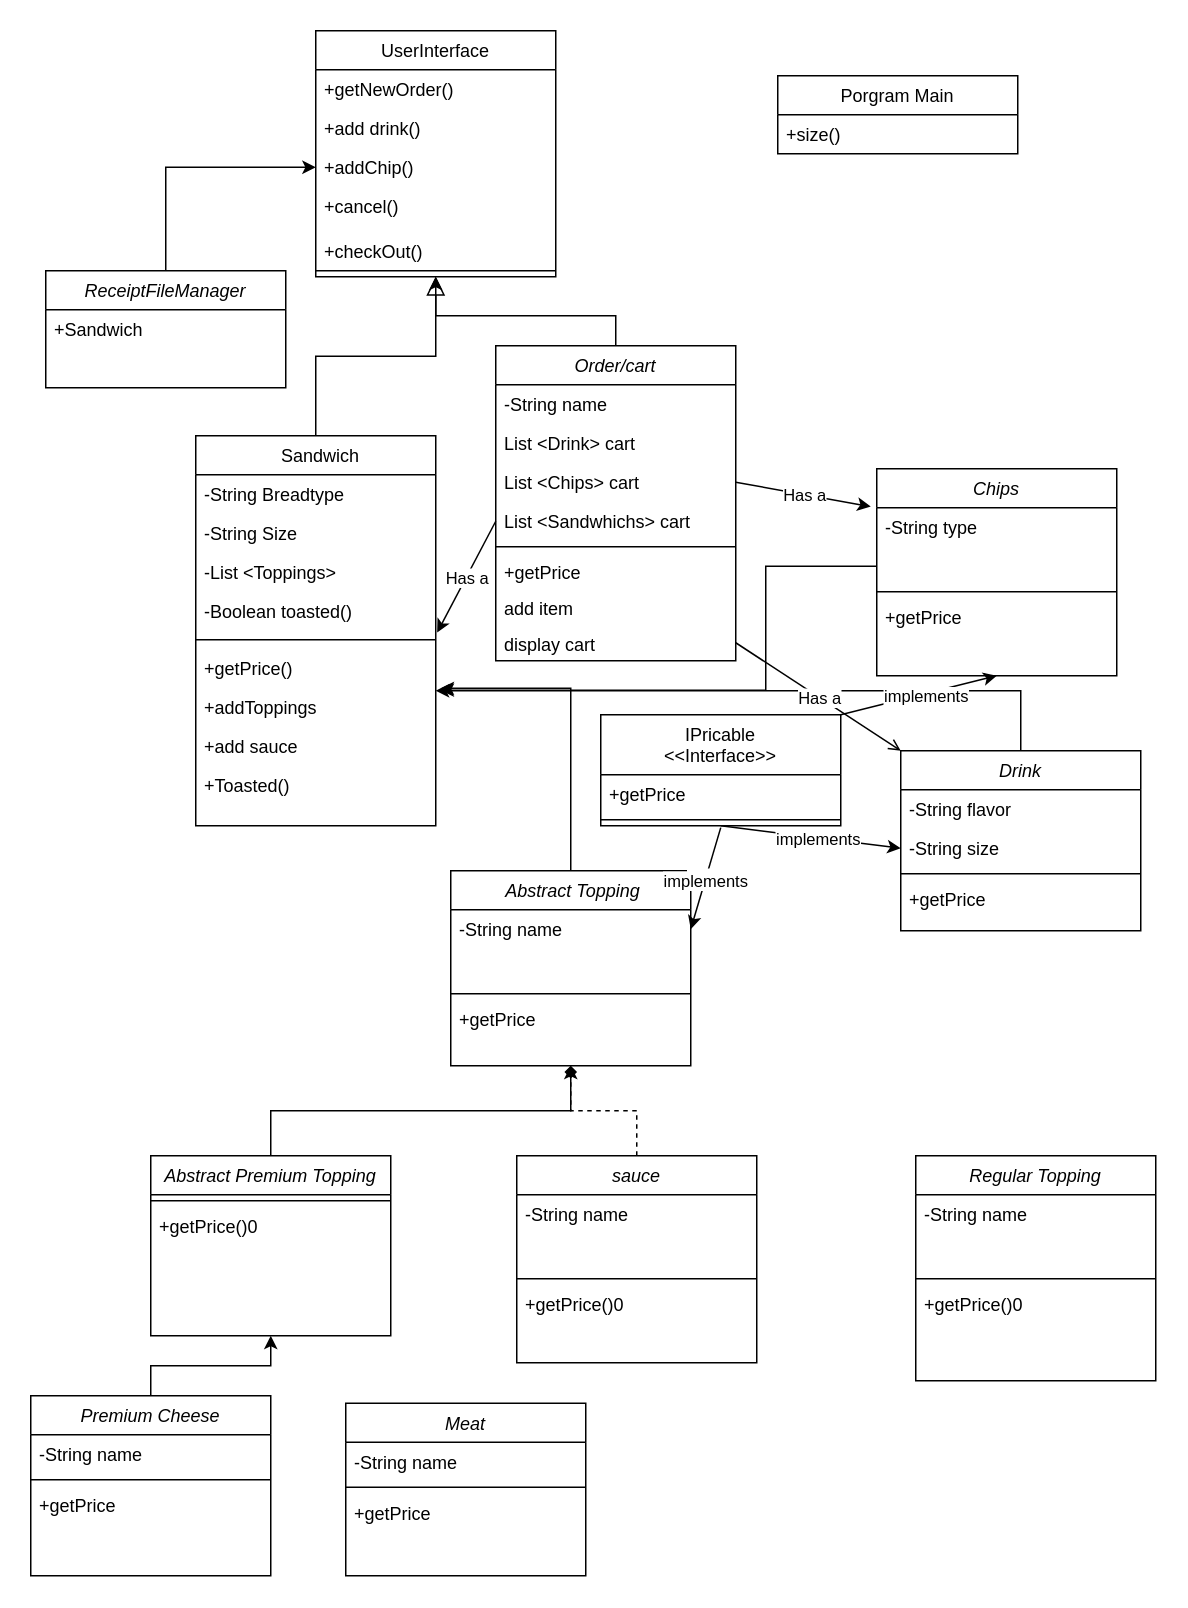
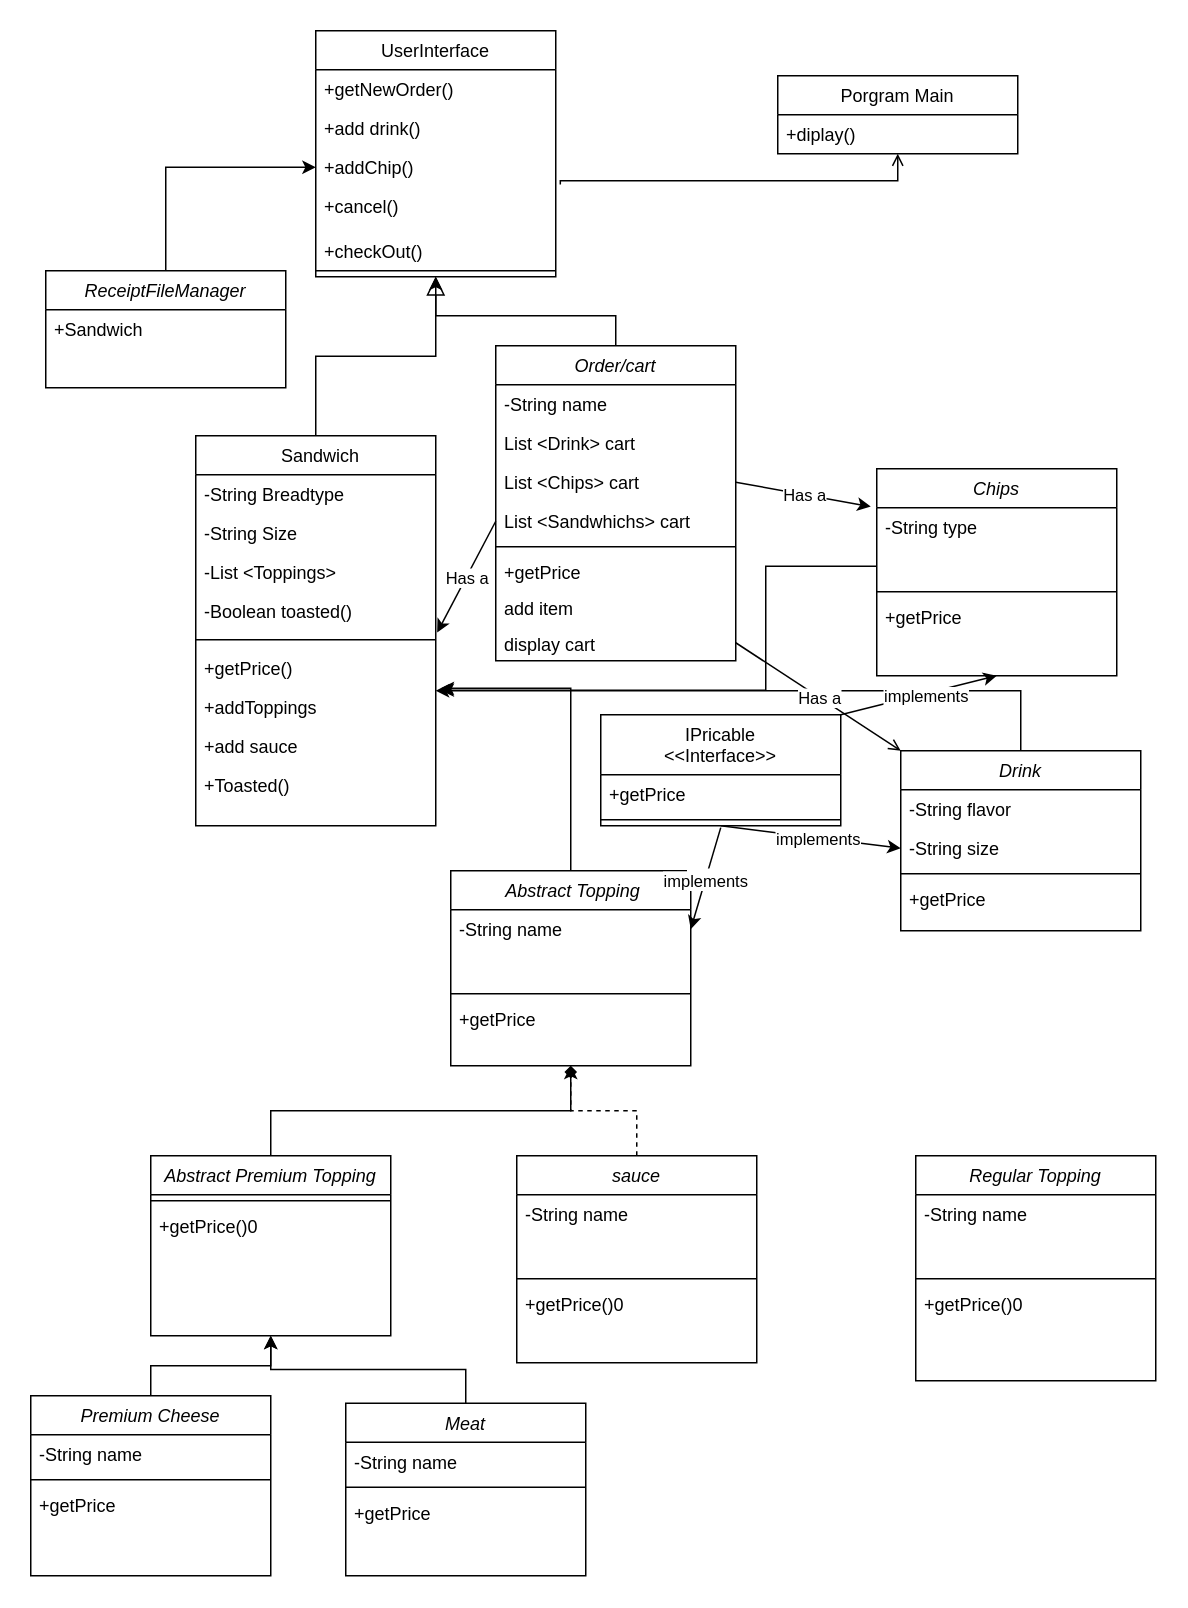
(819, 135) -> (827, 135)
none -> (739, 181)
none -> (384, 1370)
